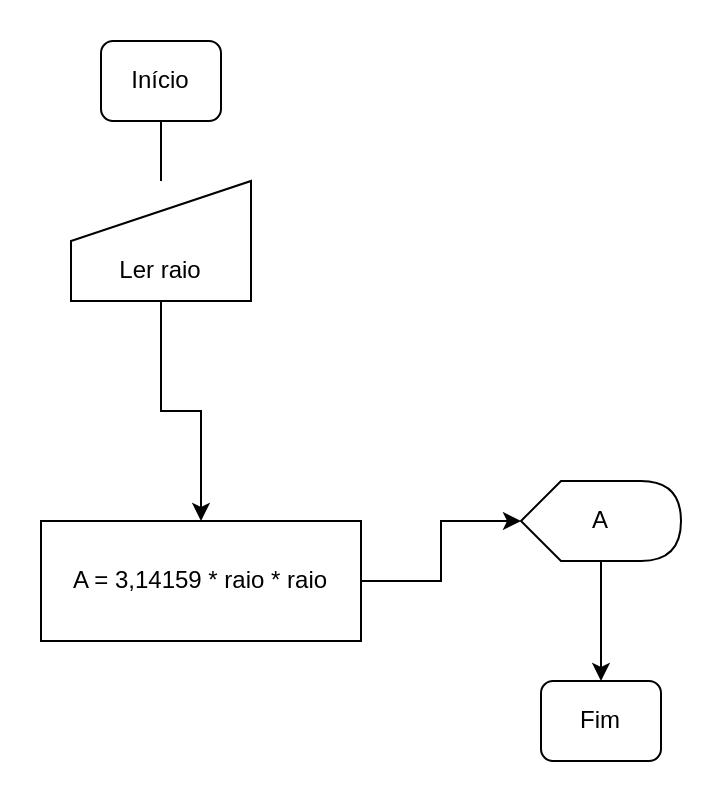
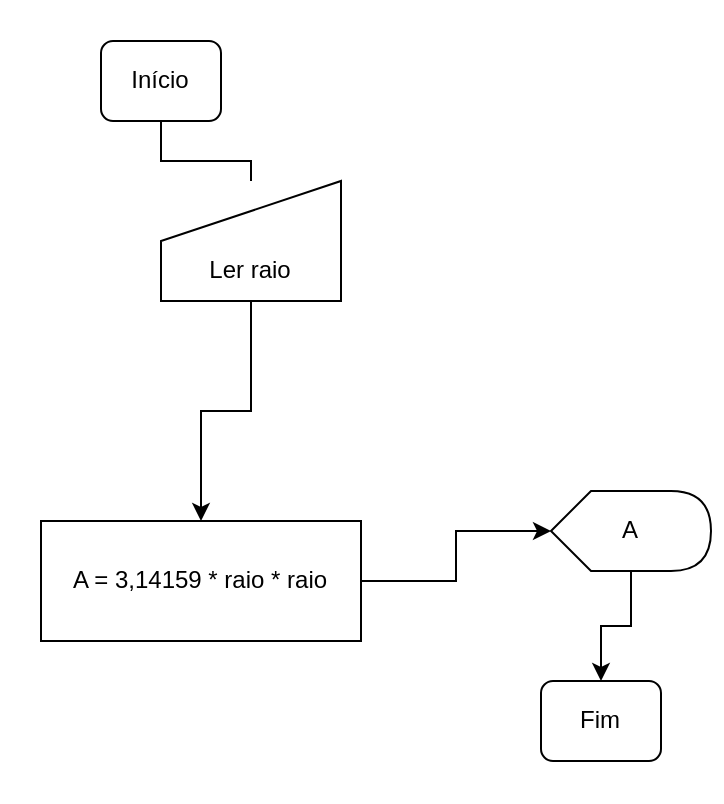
(161, 241) -> (251, 241)
(601, 521) -> (631, 531)
